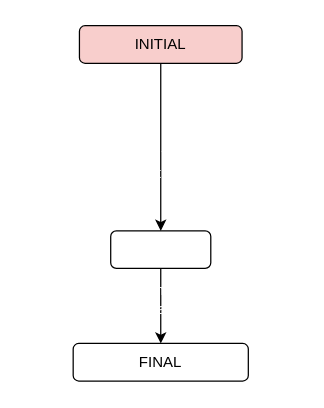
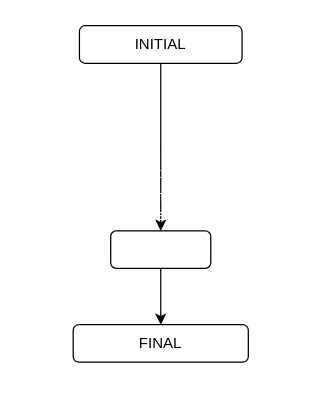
(161, 44) -> (161, 44)
(178, 299) -> (178, 206)
(161, 362) -> (161, 343)
